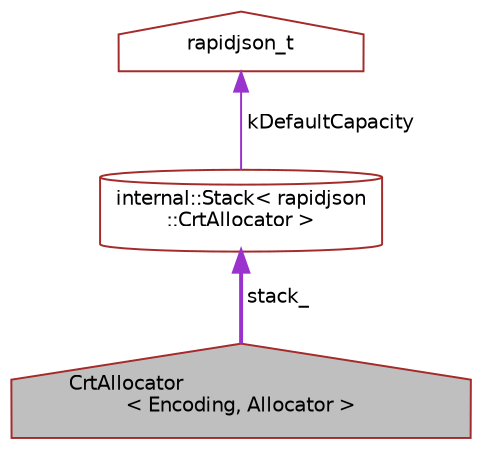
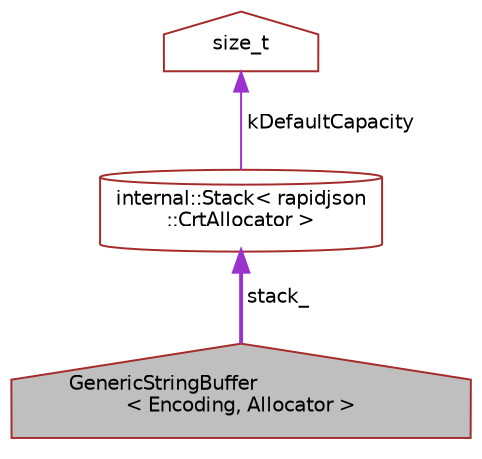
(241, 45) -> (241, 45)
(241, 396) -> (241, 396)
